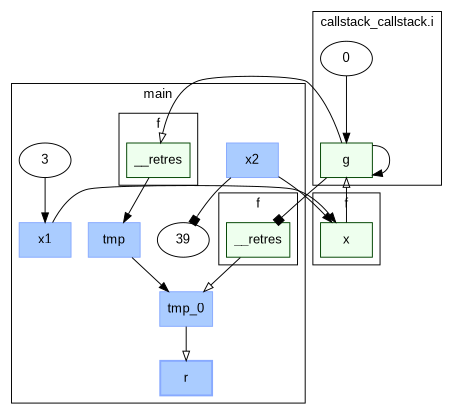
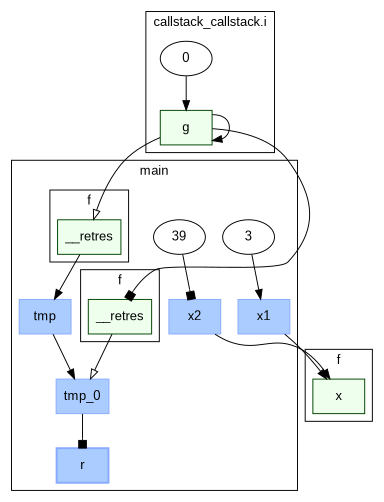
(213, 195) -> (186, 273)
(346, 205) -> none
(186, 339) -> (83, 426)
